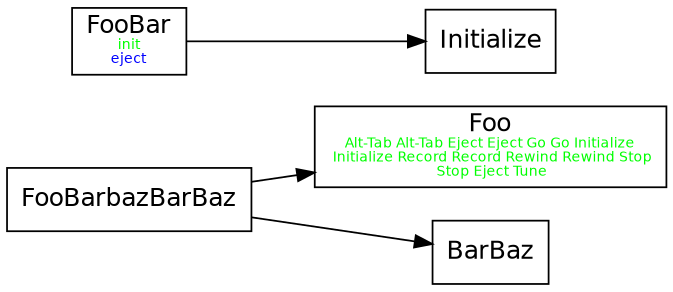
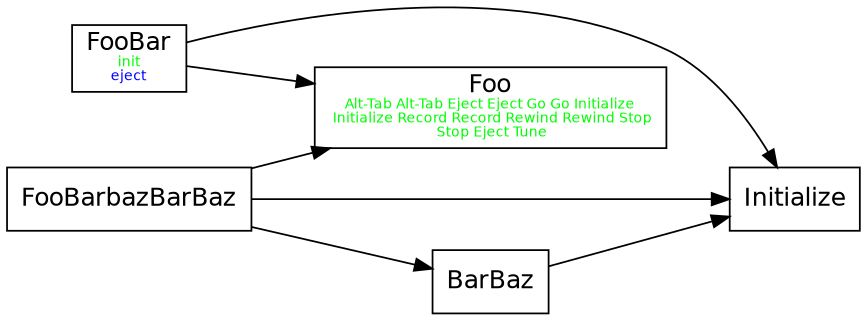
none -> (242, 74)
none -> (482, 199)
none -> (630, 244)
